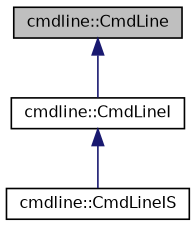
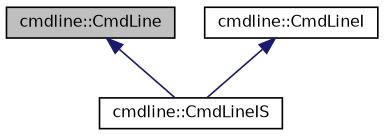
(98, 76) -> (147, 73)
